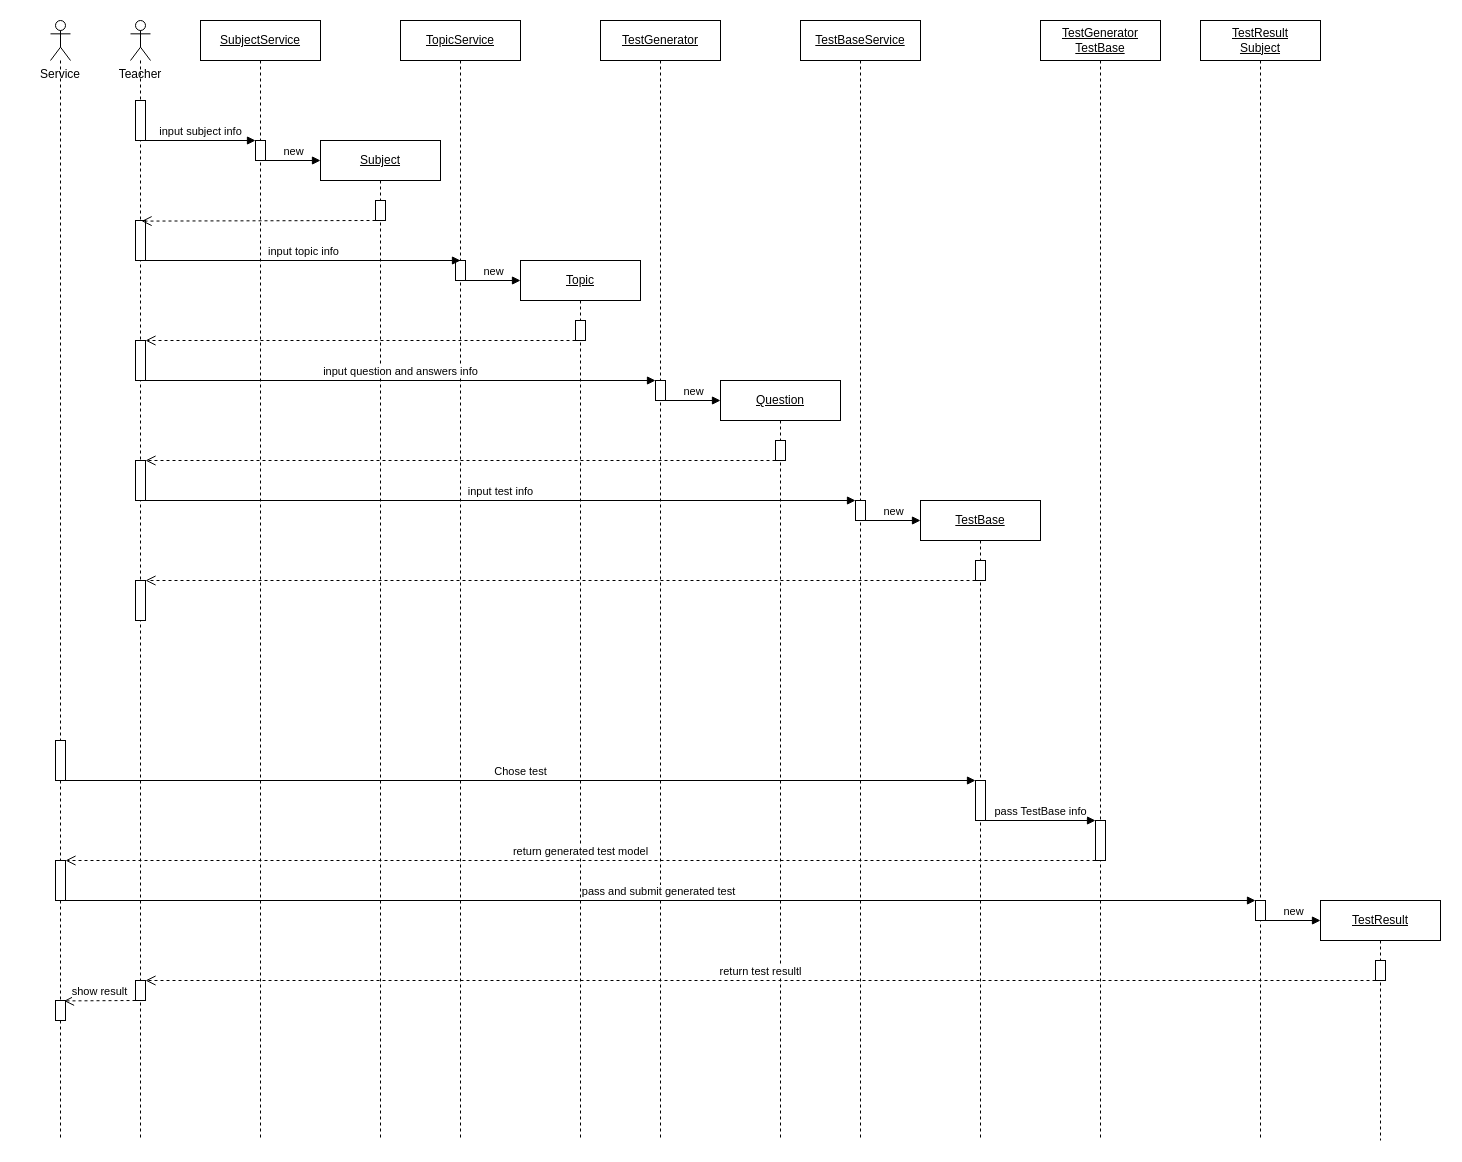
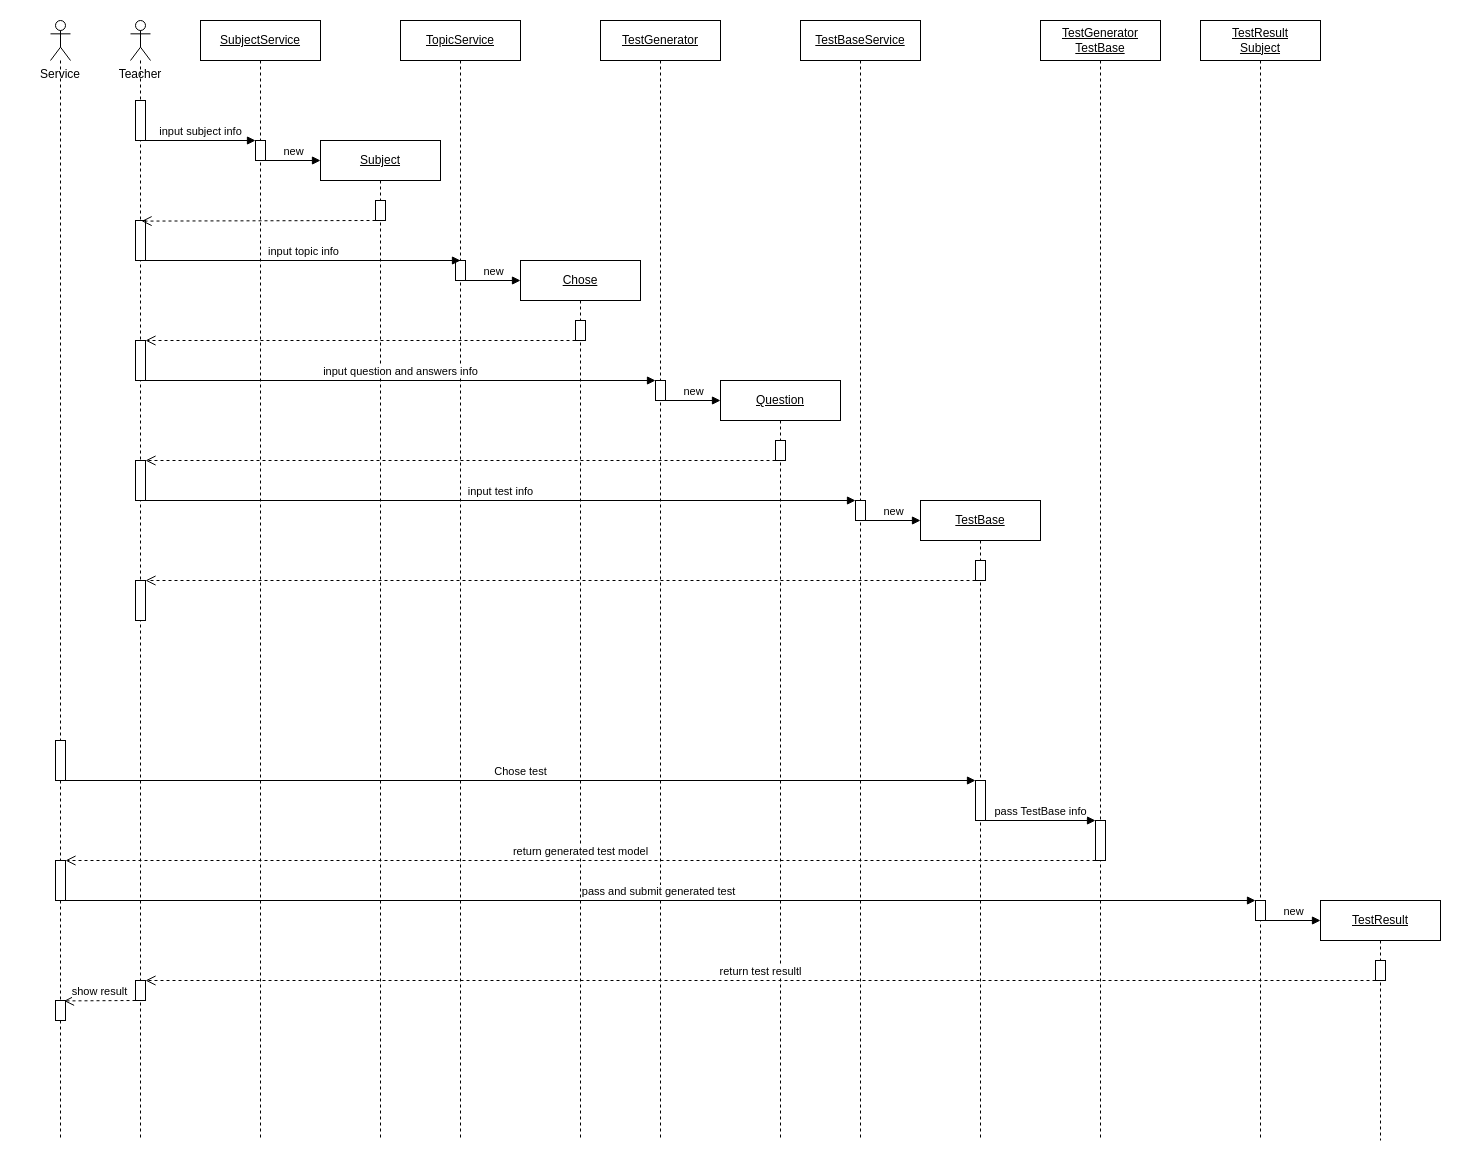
(581, 281) -> (581, 281)
